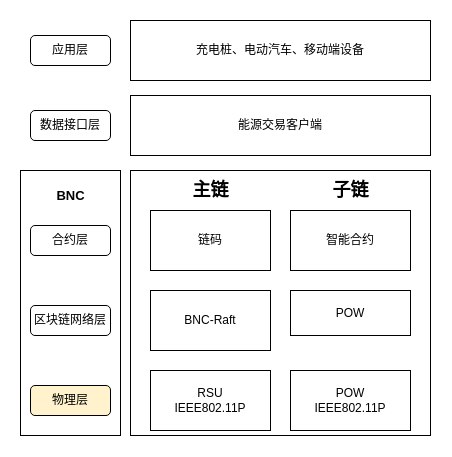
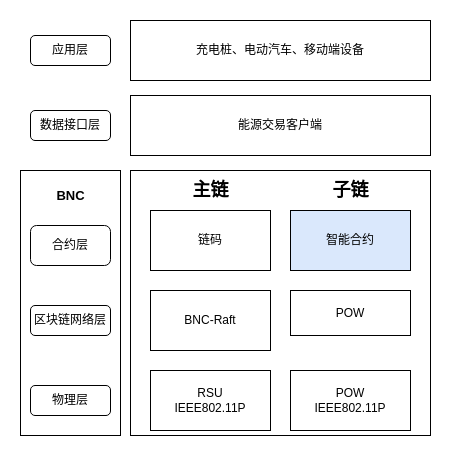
(71, 241) -> (71, 246)
(351, 241) -> (351, 241)
(71, 401) -> (71, 401)
